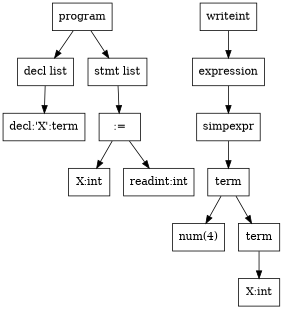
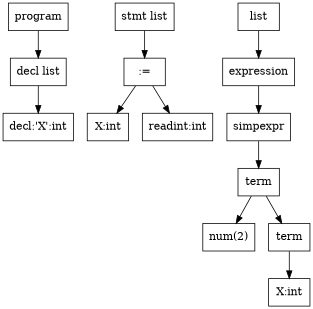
(228, 17) -> (259, 17)
(98, 41) -> none
(44, 127) -> (38, 127)
(199, 237) -> (229, 237)
